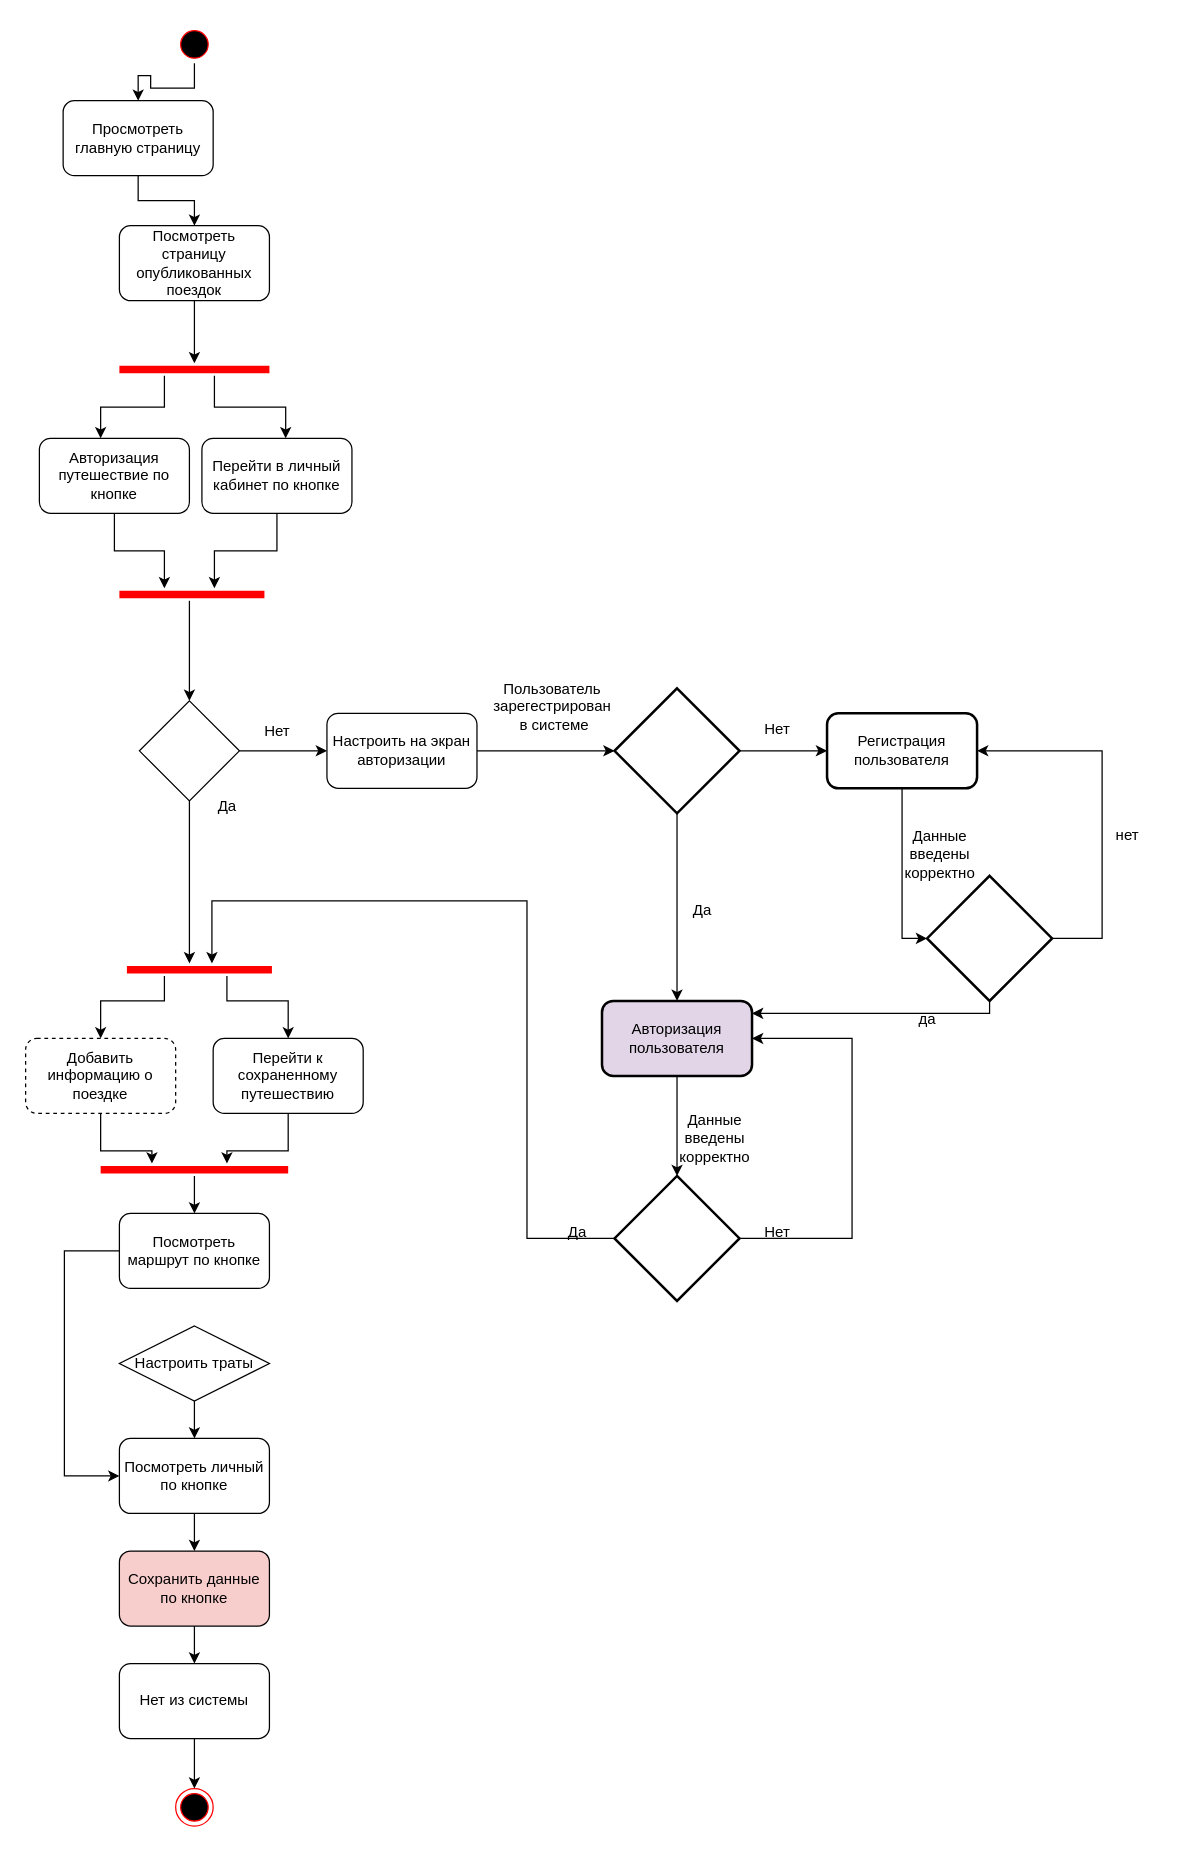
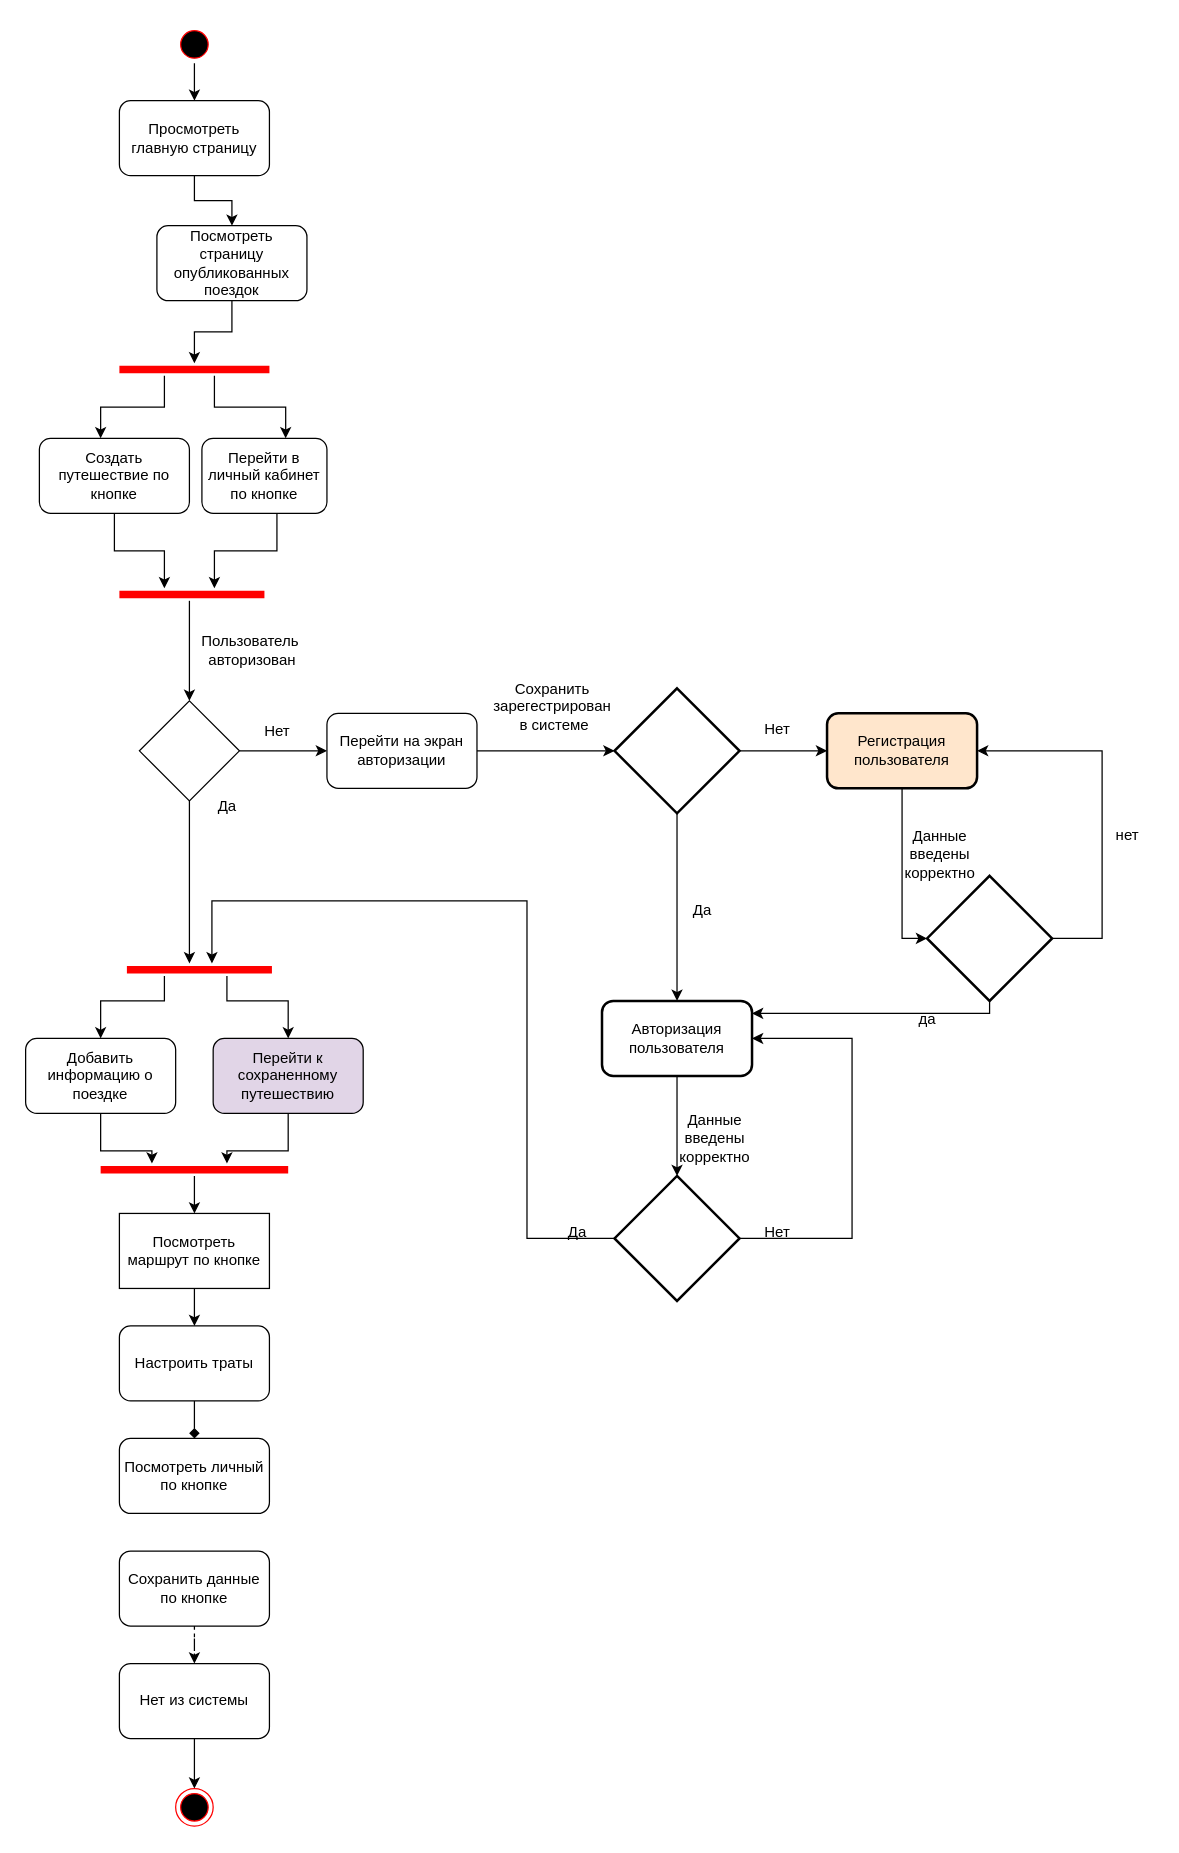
(138, 138) -> (194, 138)
(194, 263) -> (232, 263)
(114, 476) -> (114, 476)
(277, 476) -> (264, 476)
none -> (252, 651)
(553, 707) -> (553, 707)
(402, 751) -> (402, 751)
(902, 751) -> (902, 751)
(677, 1038) -> (677, 1038)
(101, 1076) -> (101, 1076)
(288, 1076) -> (288, 1076)
(194, 1251) -> (194, 1251)
none -> (194, 1311)
(64, 1359) -> none
(194, 1363) -> (194, 1363)
(194, 1428) -> (194, 1427)
(194, 1536) -> none
(194, 1588) -> (194, 1588)
(194, 1633) -> (194, 1633)
